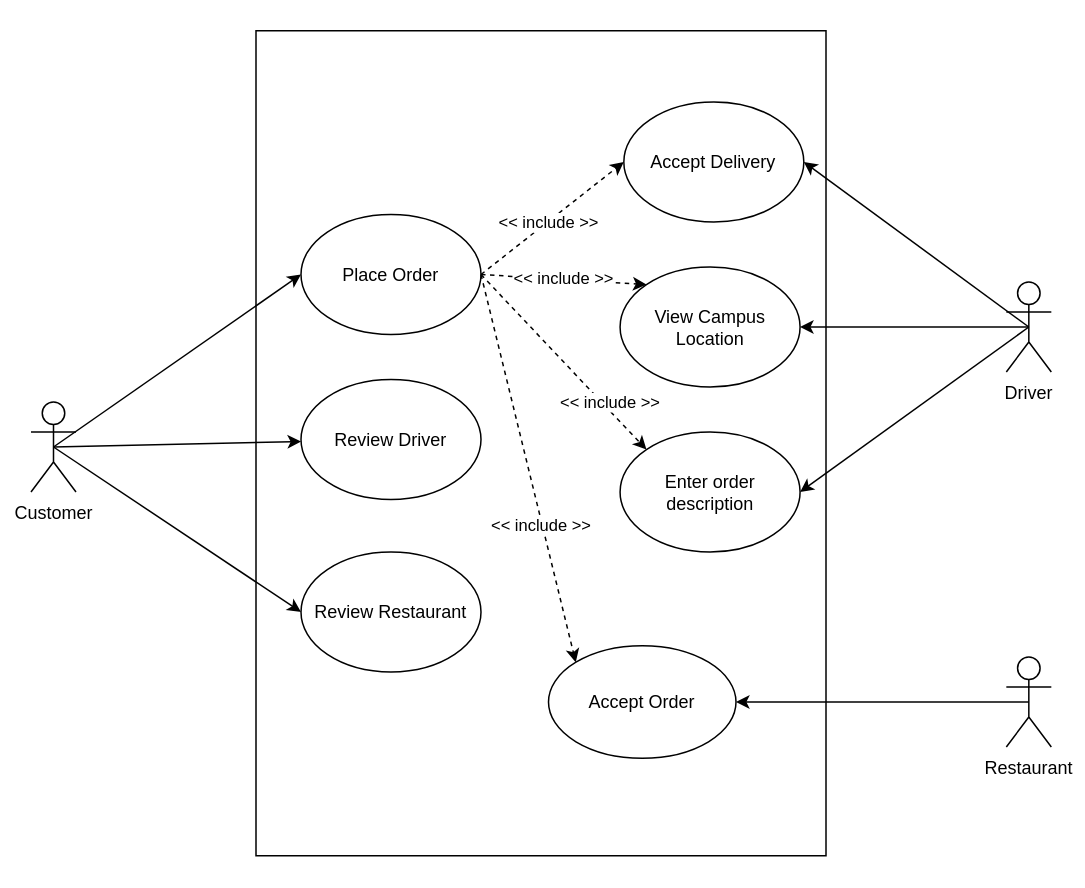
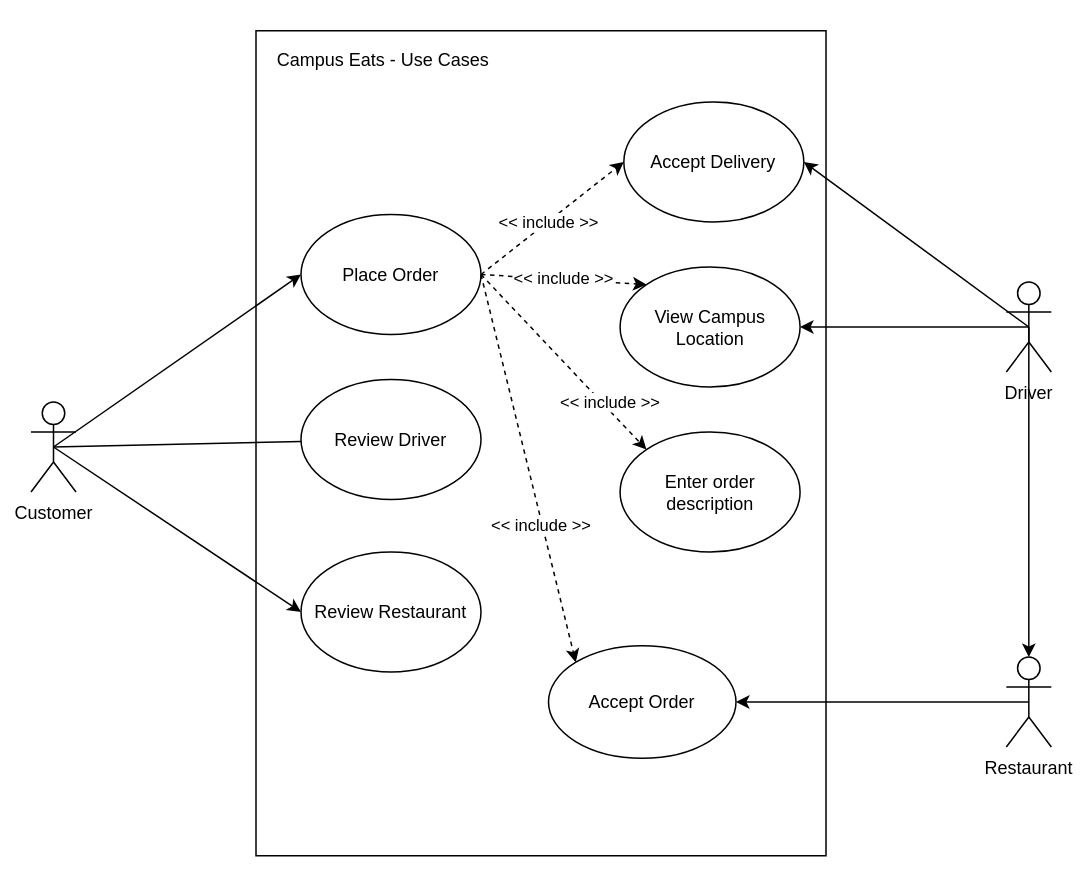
none -> (383, 61)
(916, 408) -> (1029, 497)
(289, 442) -> (293, 442)
